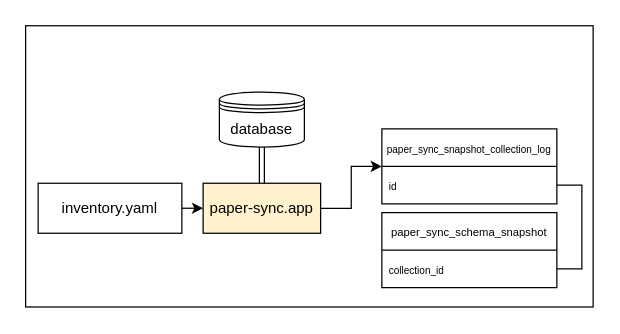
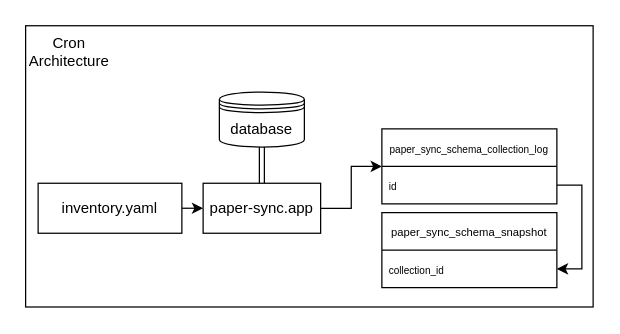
none -> (69, 52)
(469, 148) -> (469, 148)
(262, 208) -> (262, 208)
(563, 269) -> (567, 269)
